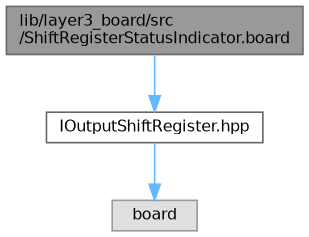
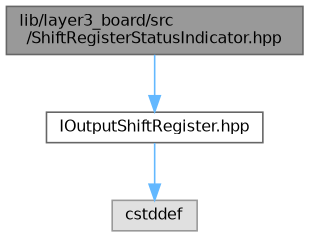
(155, 30) -> (155, 30)
(155, 216) -> (155, 216)
